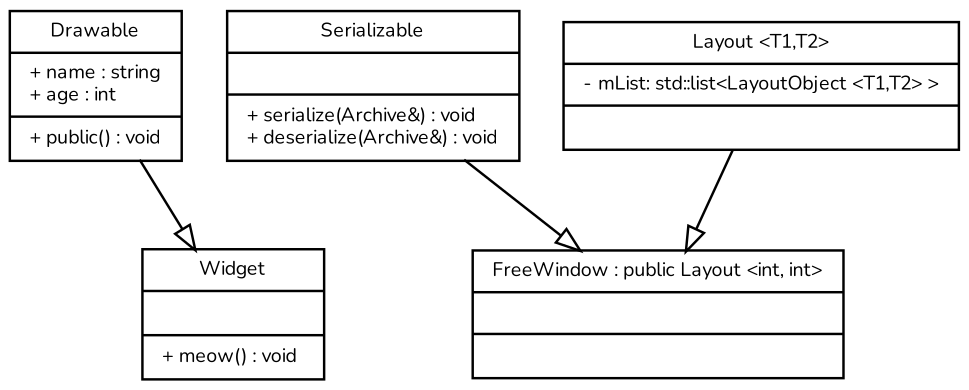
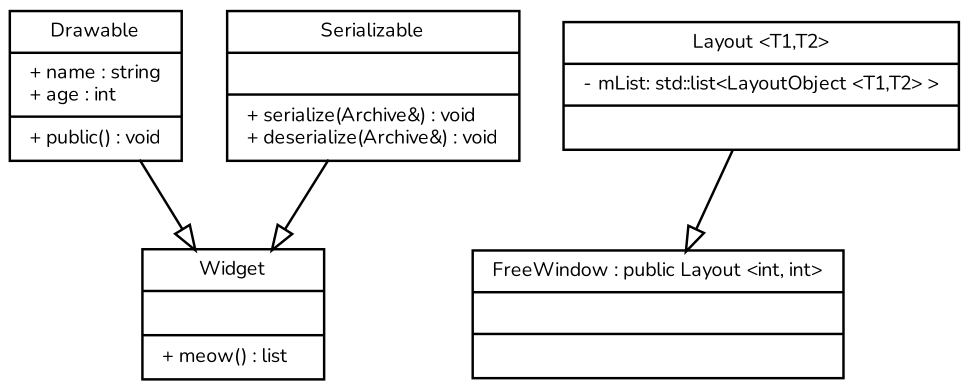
(512, 198) -> (307, 194)
(233, 356) -> (228, 356)
